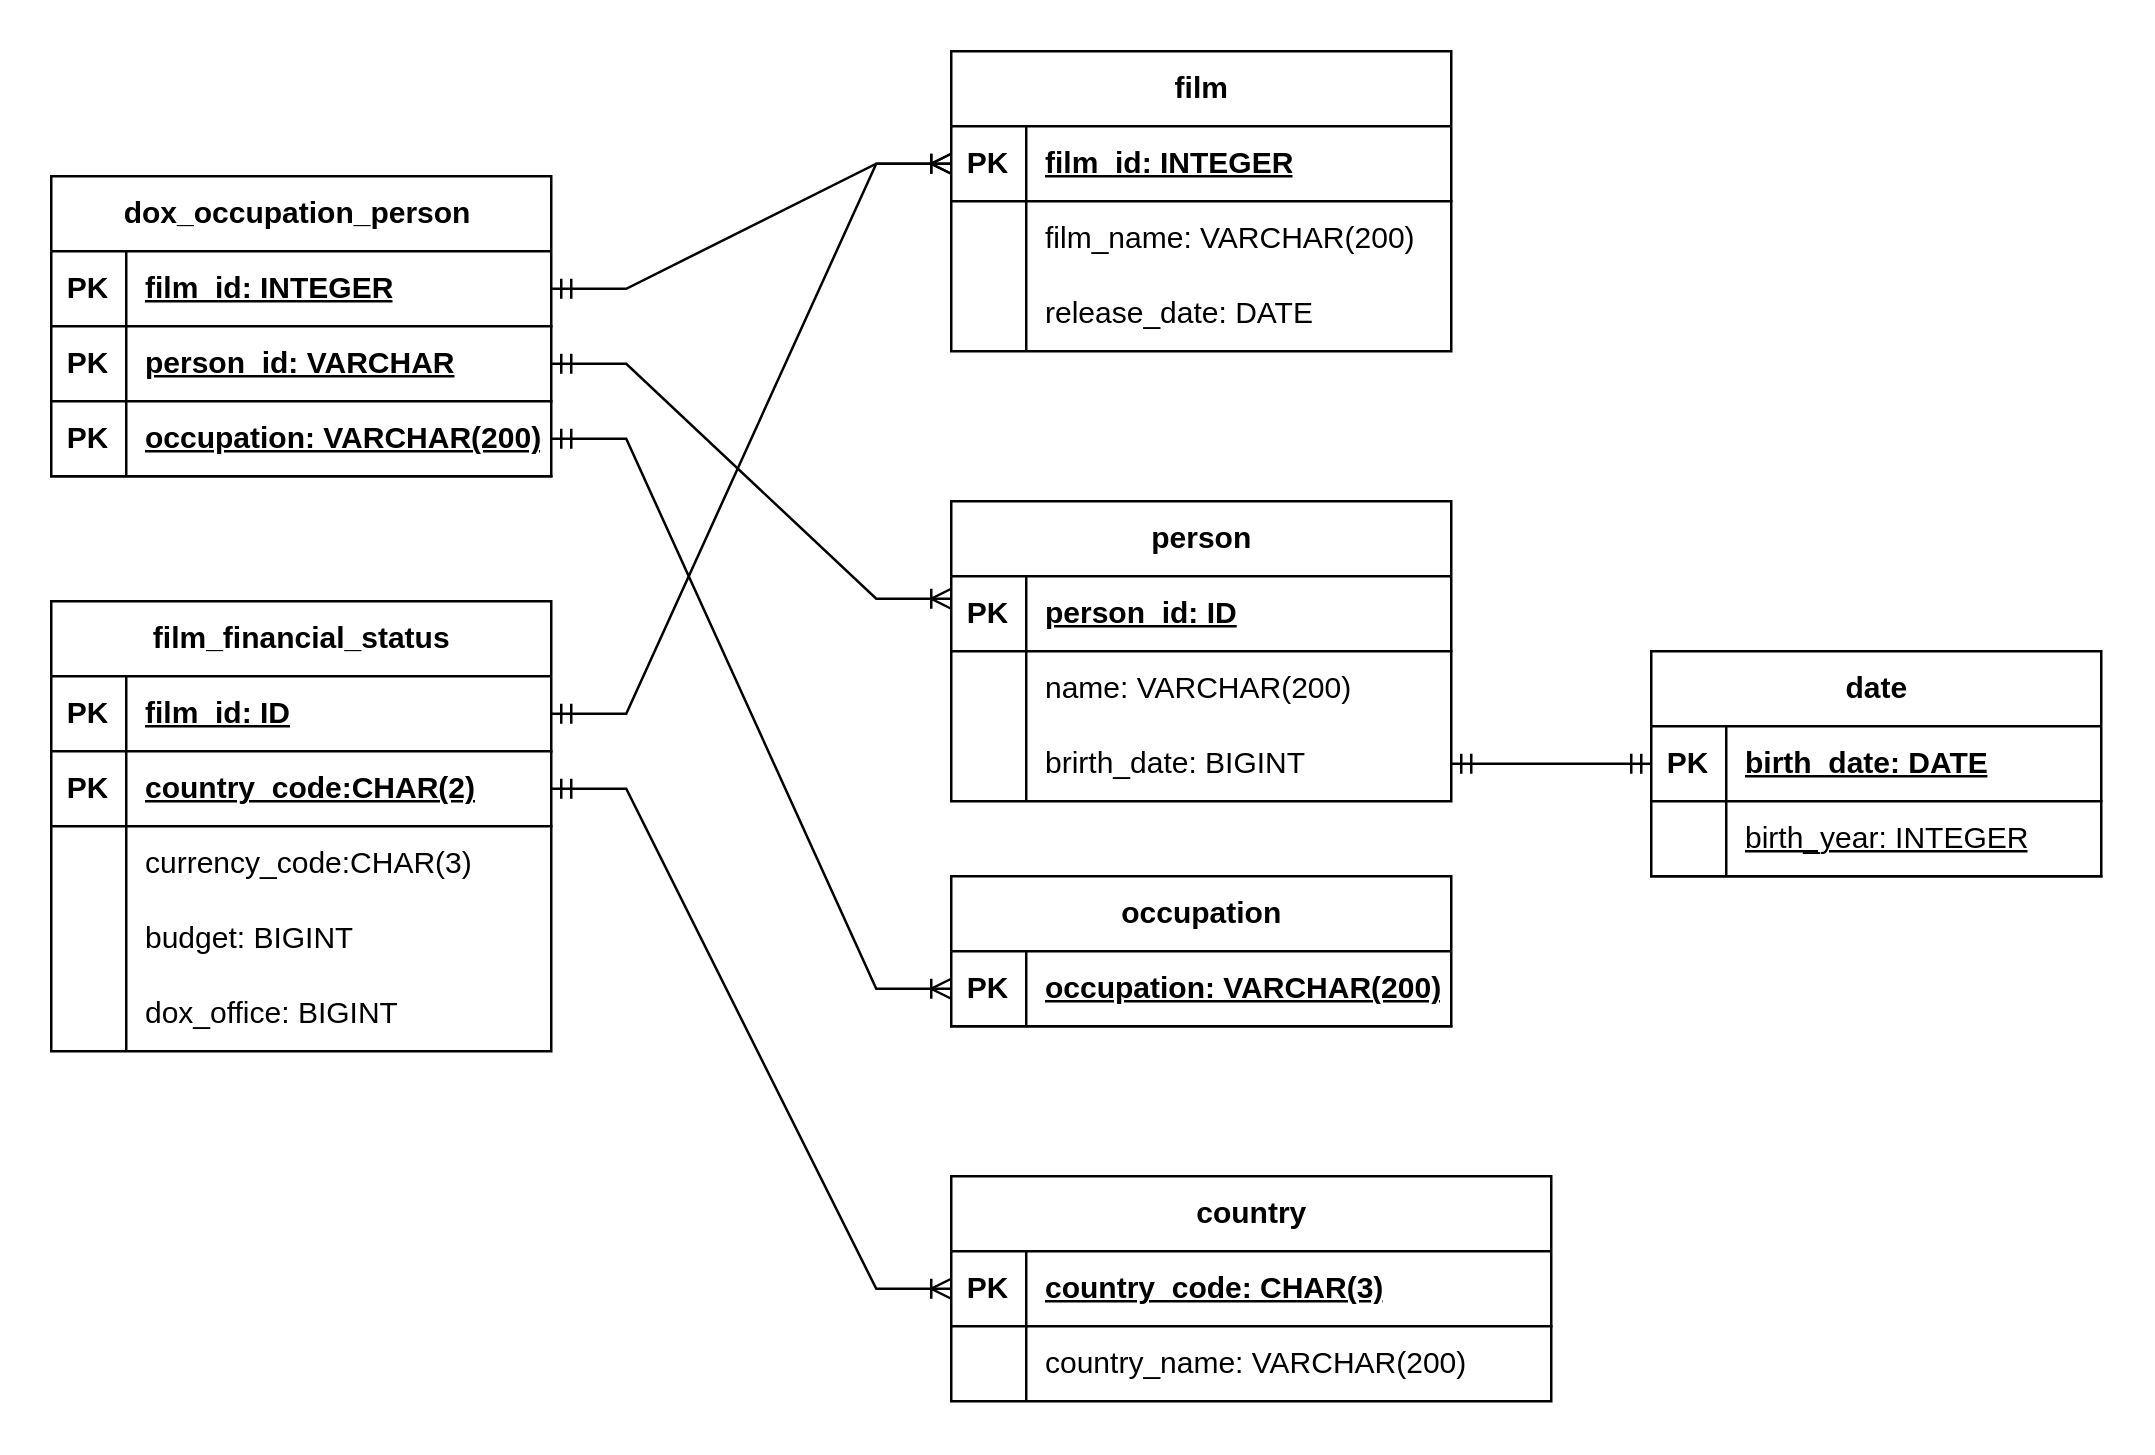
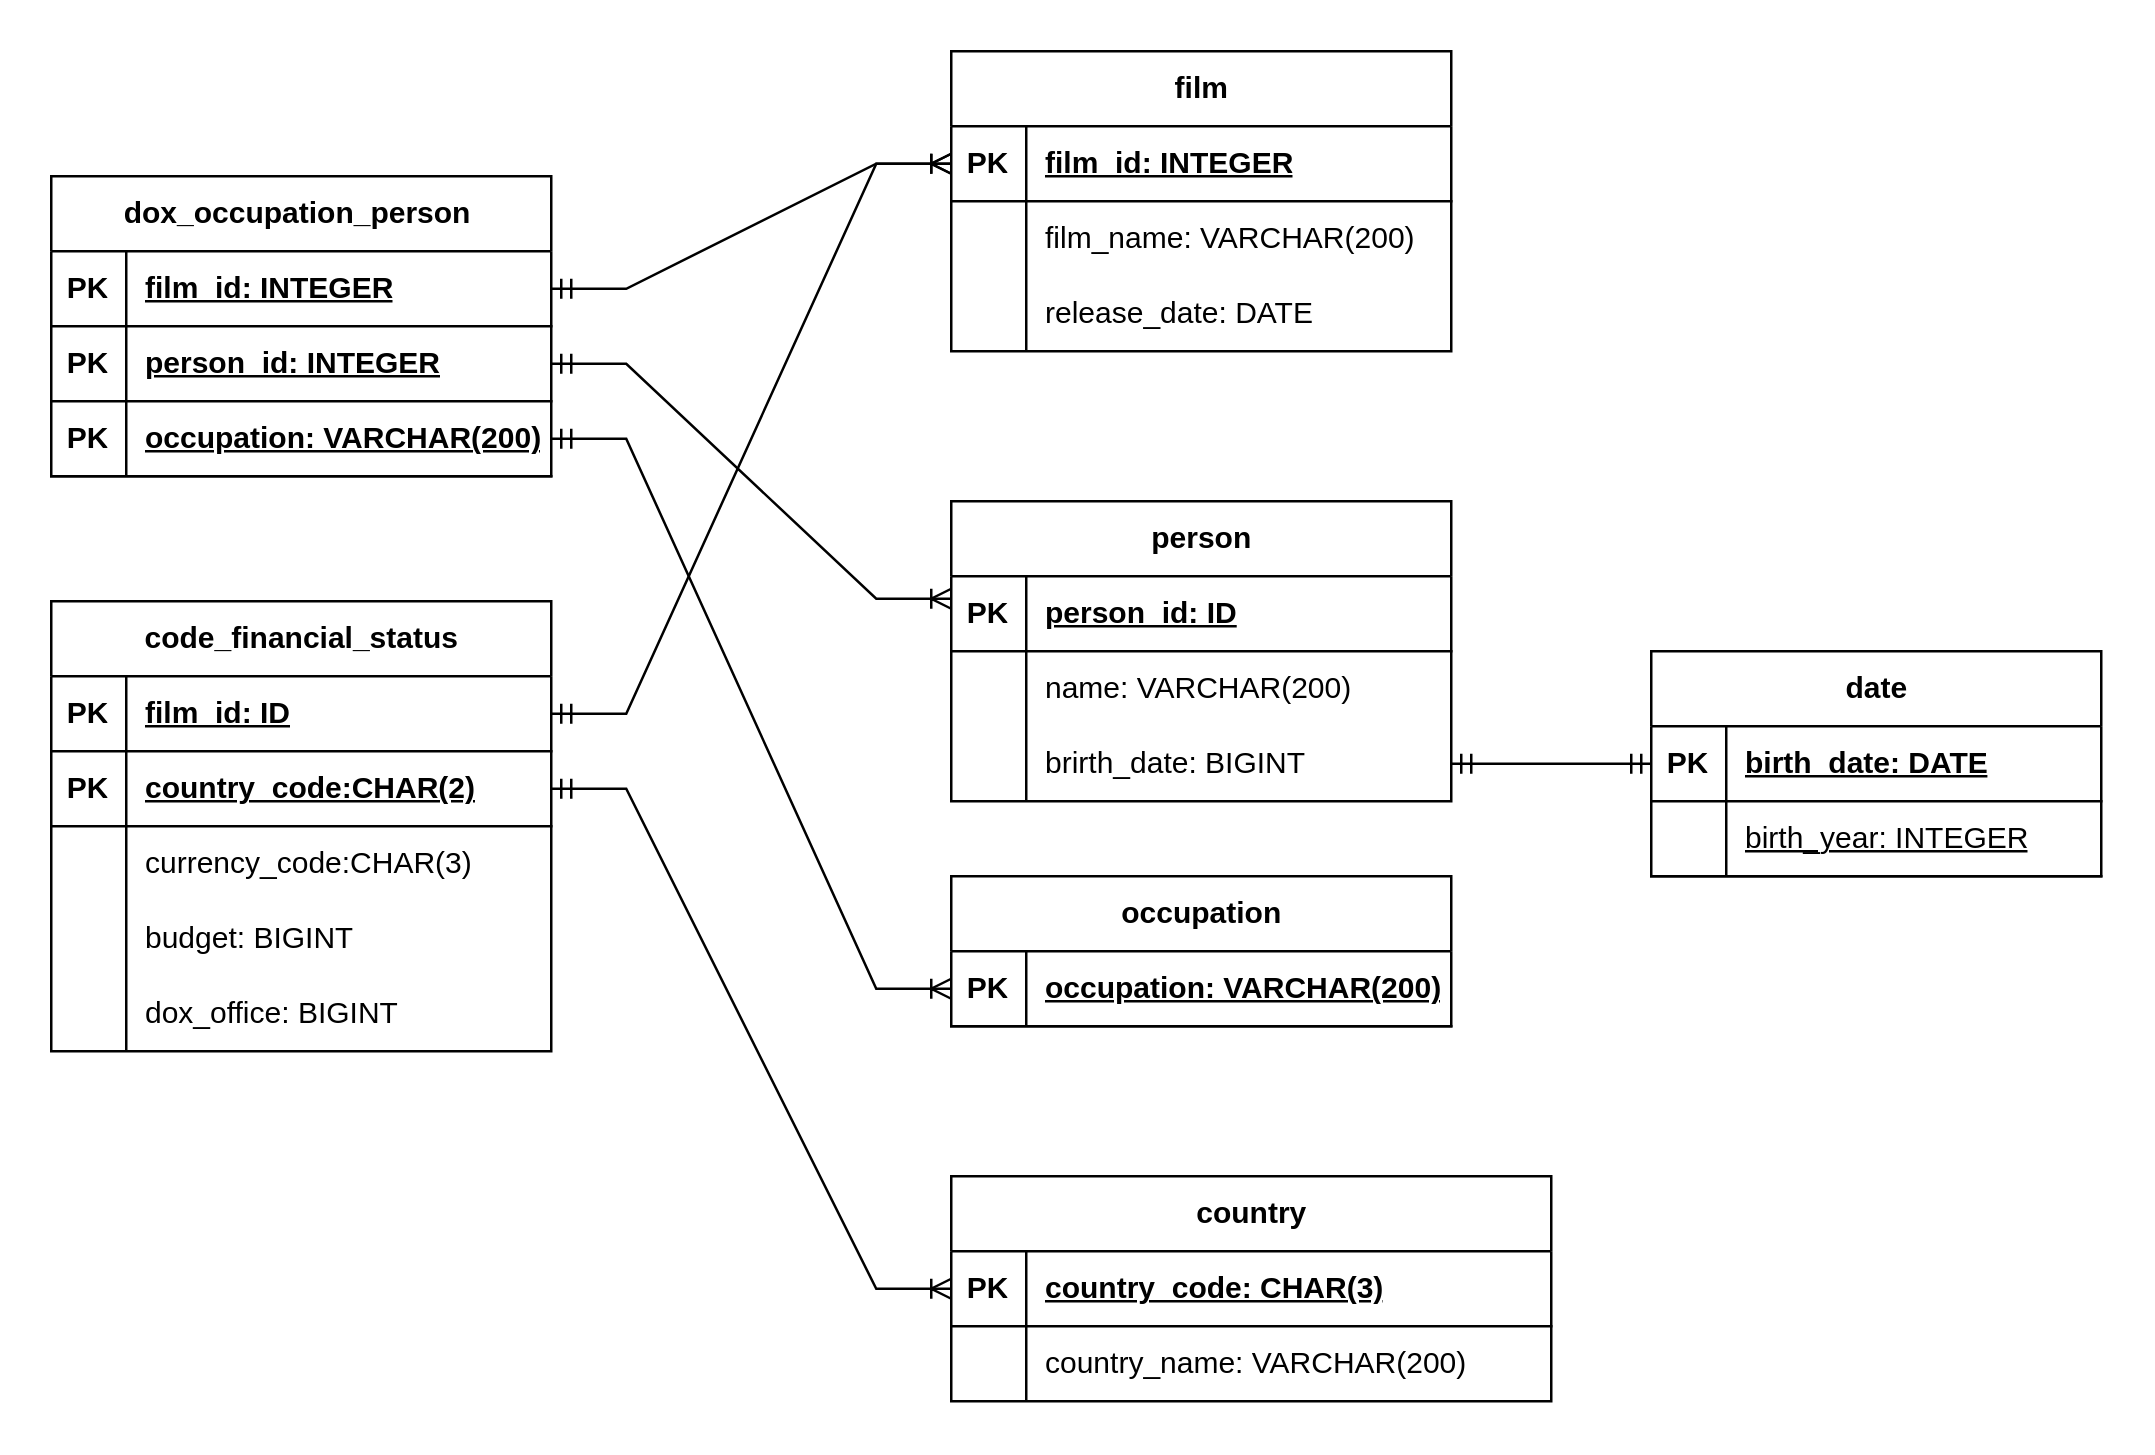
(290, 364) -> (290, 364)
(303, 639) -> (303, 639)
